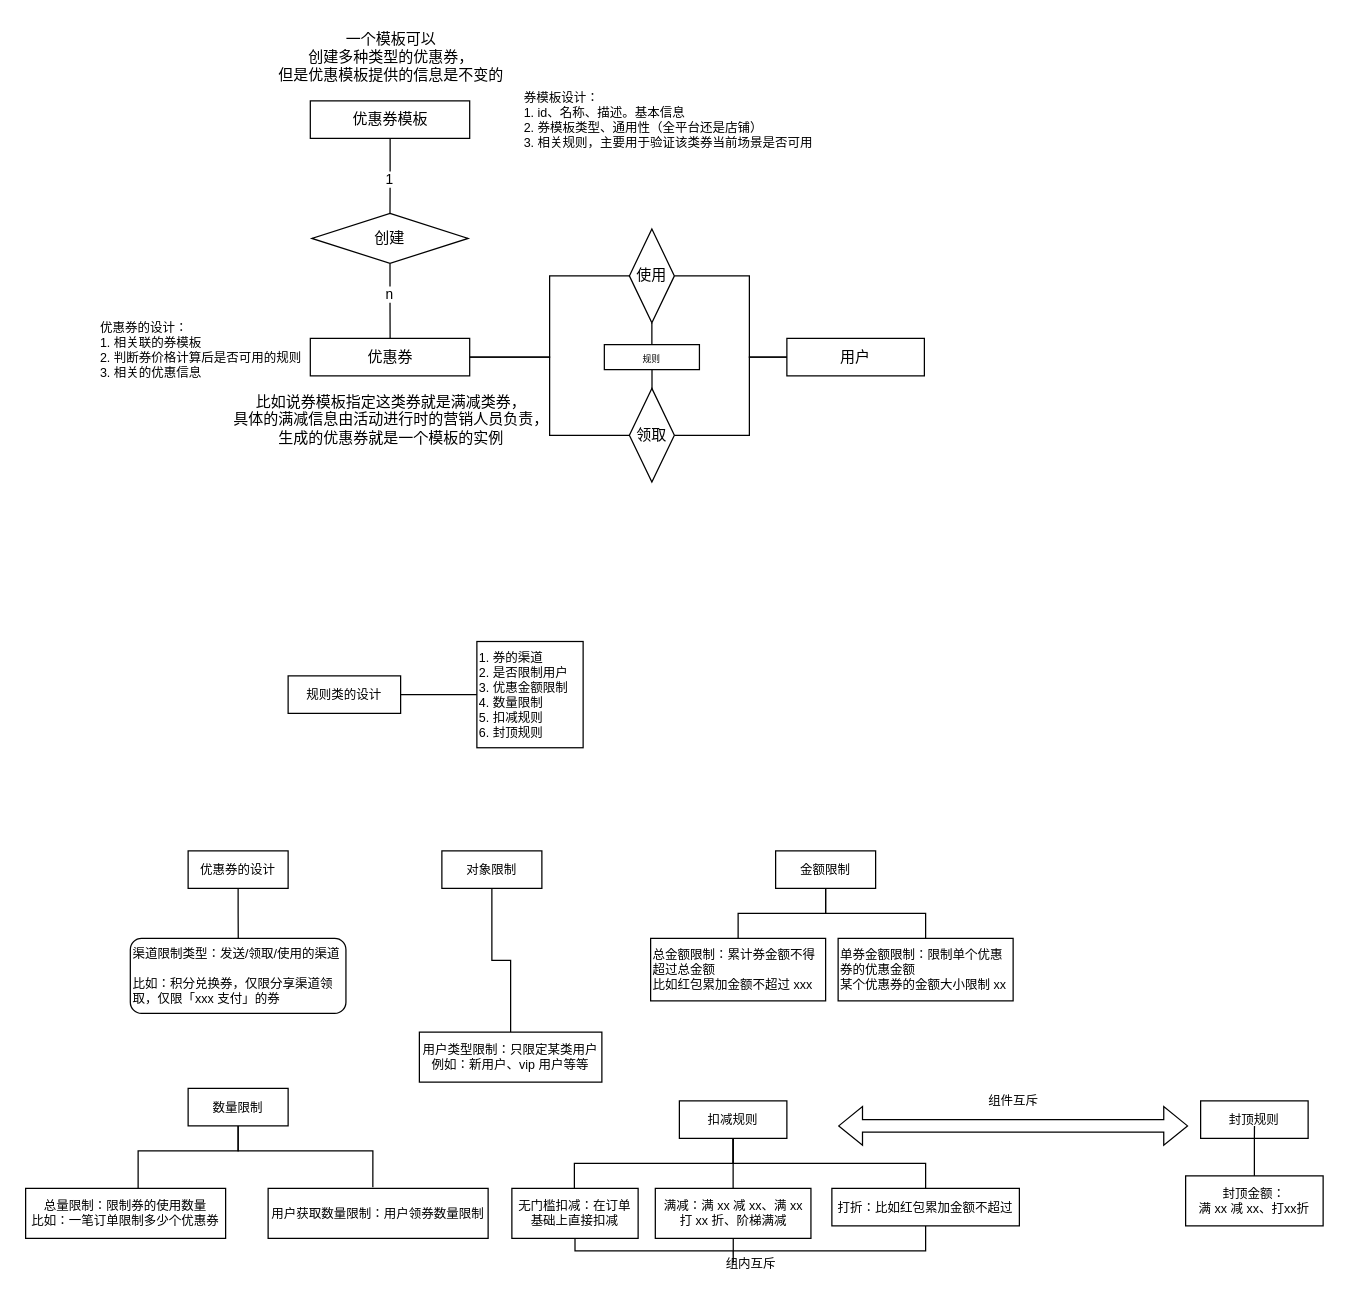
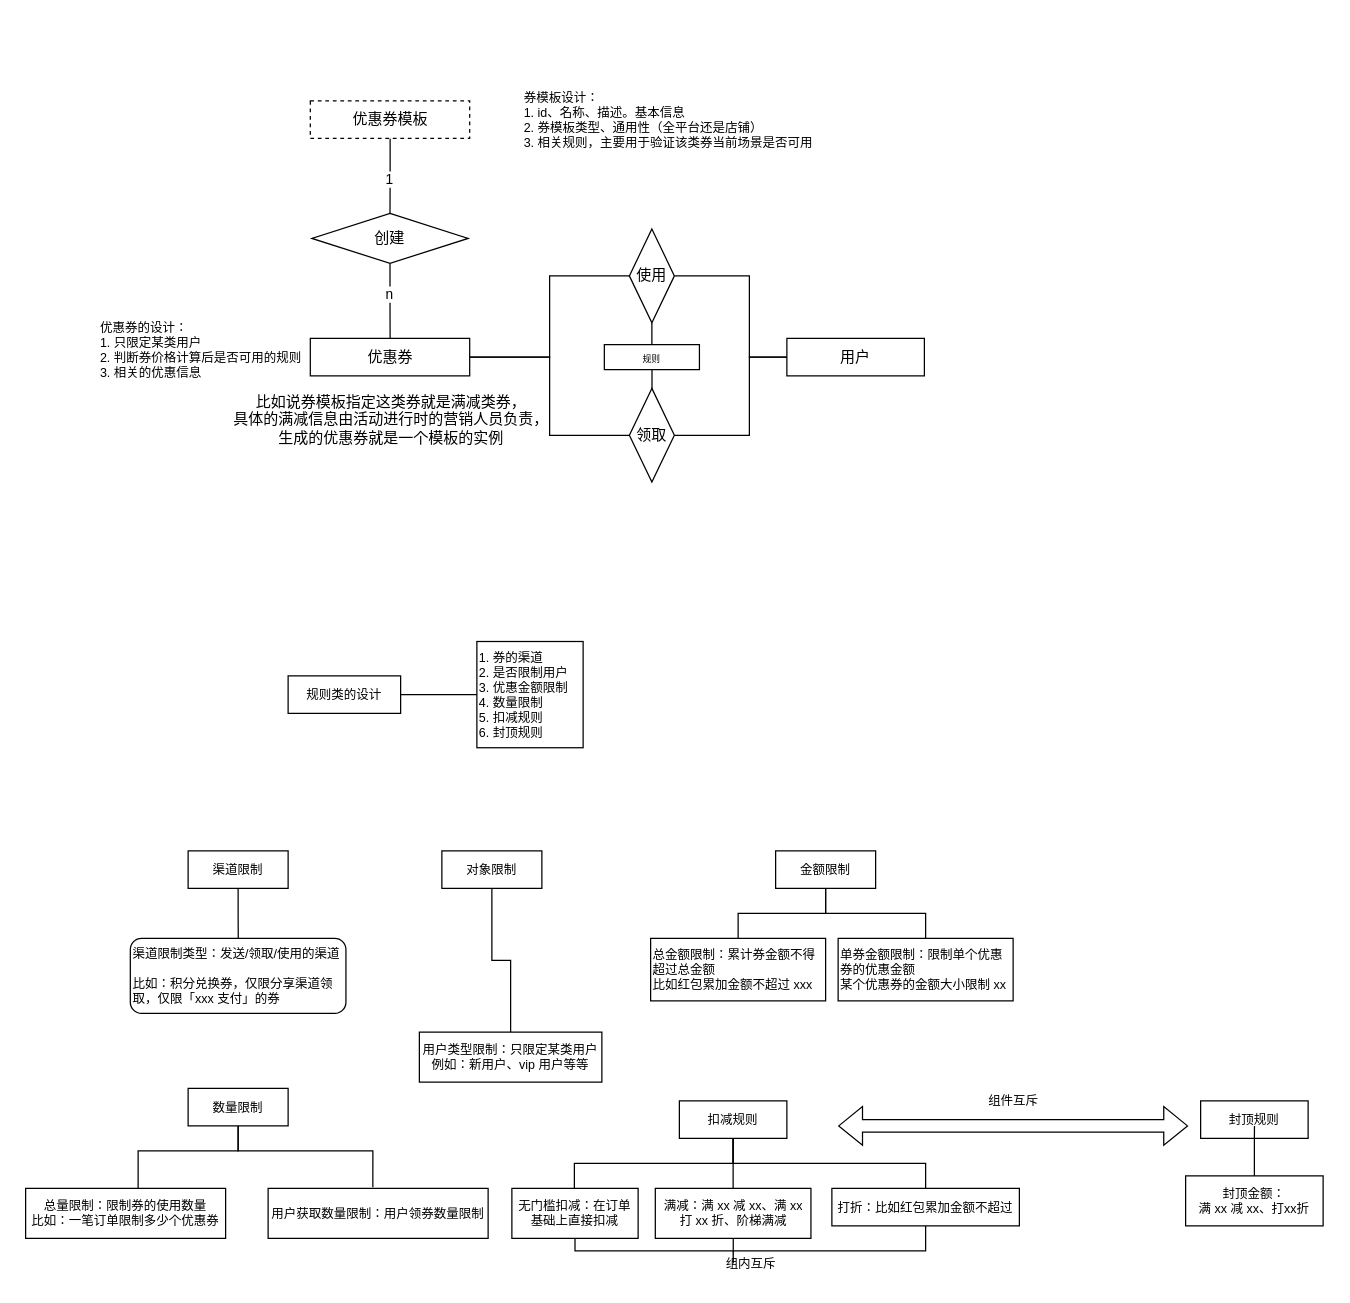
(390, 57) -> none
(390, 119) -> (390, 119)
(201, 349) -> (201, 349)
(238, 869) -> (238, 869)
